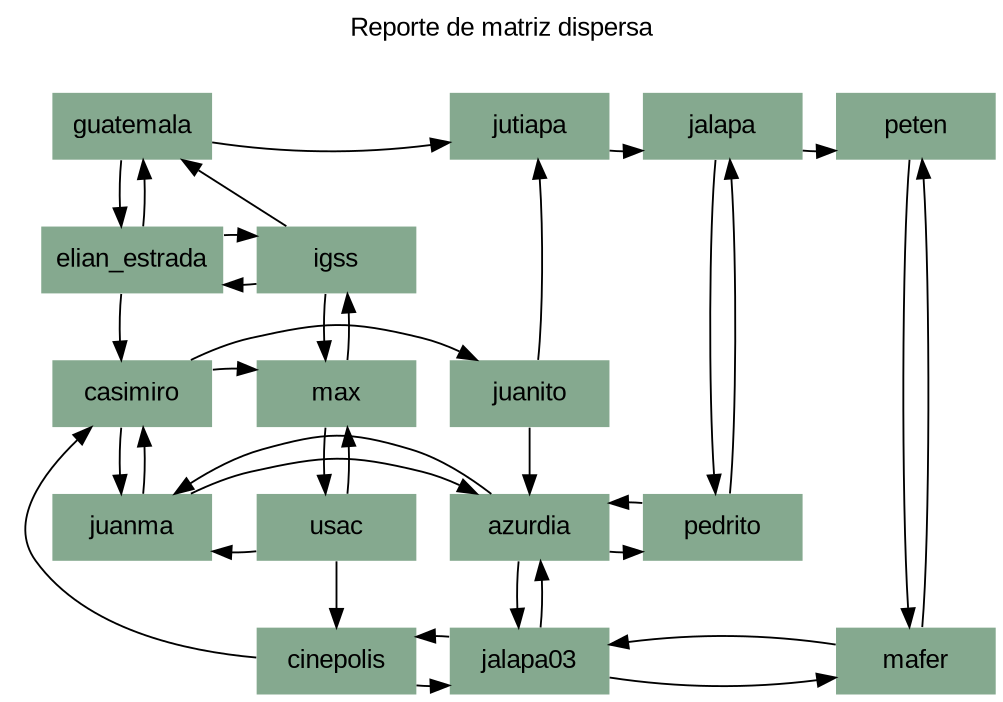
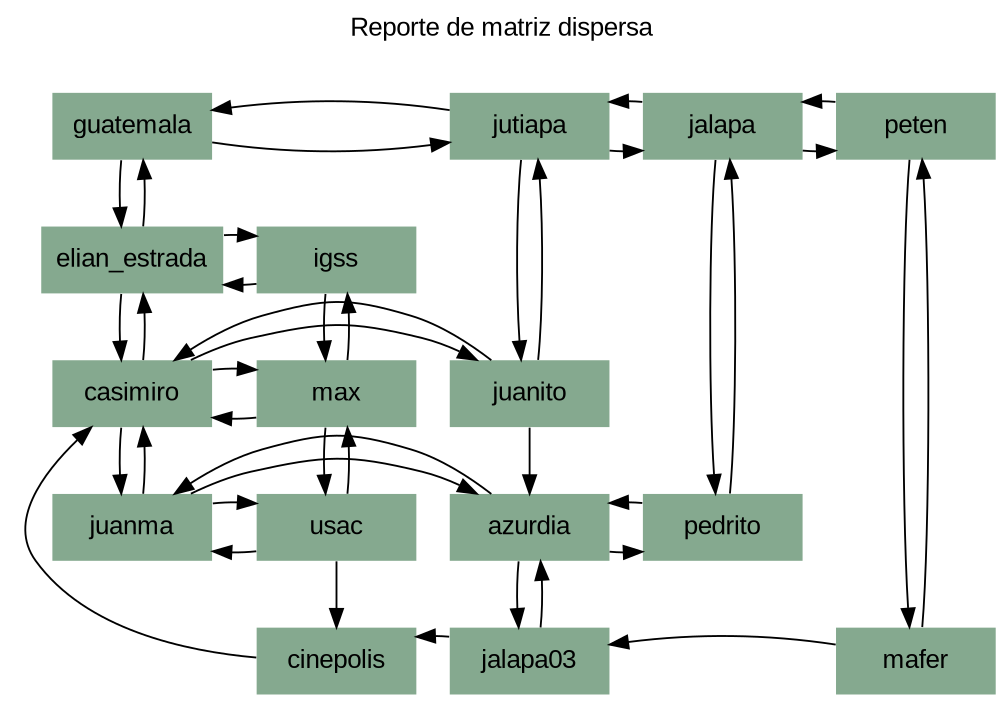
none -> (635, 101)
none -> (829, 101)
(242, 198) -> (340, 101)
none -> (517, 250)
none -> (343, 302)
none -> (145, 336)
none -> (244, 419)
none -> (225, 503)
(423, 686) -> none
(713, 686) -> none
